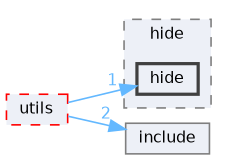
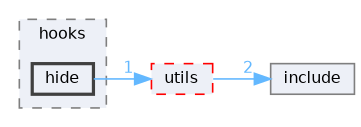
(168, 35) -> (63, 35)
(94, 96) -> (116, 79)
